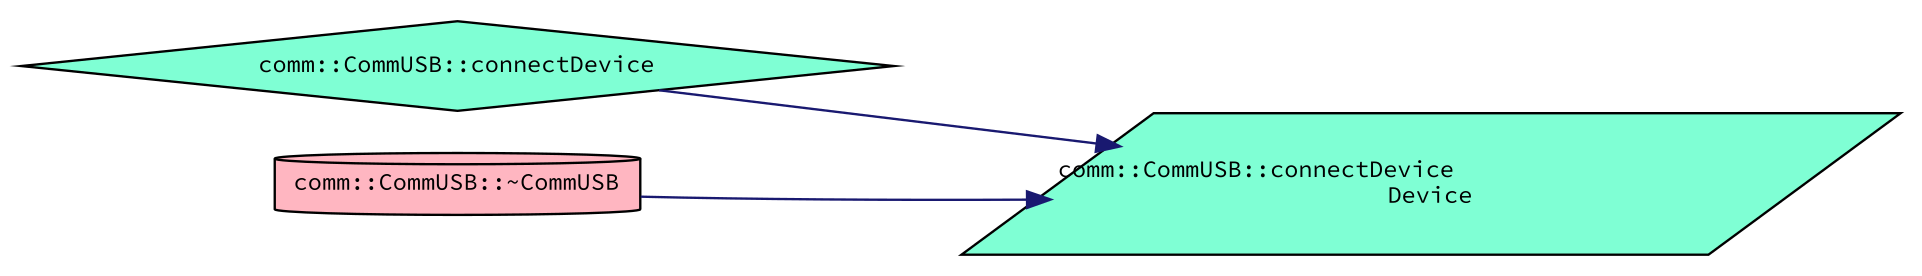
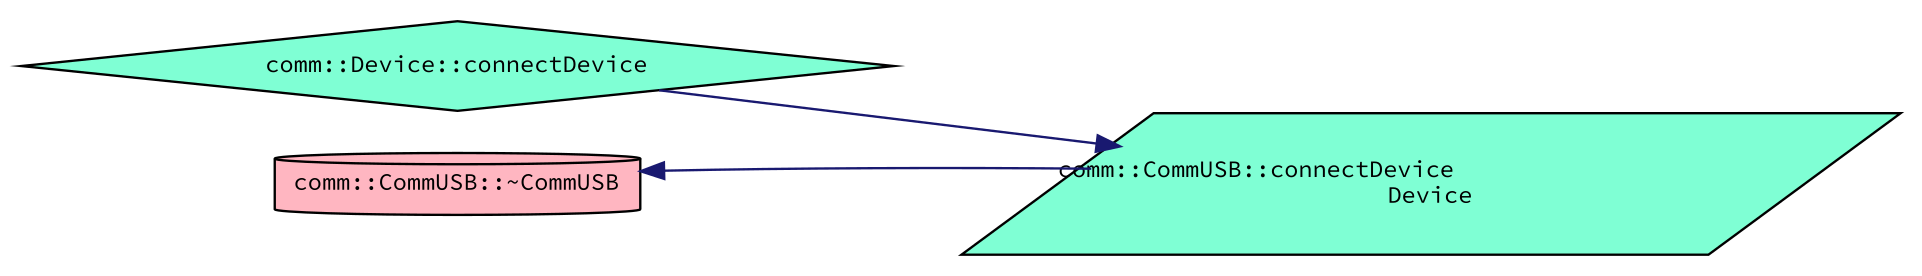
(458, 66) -> (458, 66)
(834, 199) -> (878, 168)
